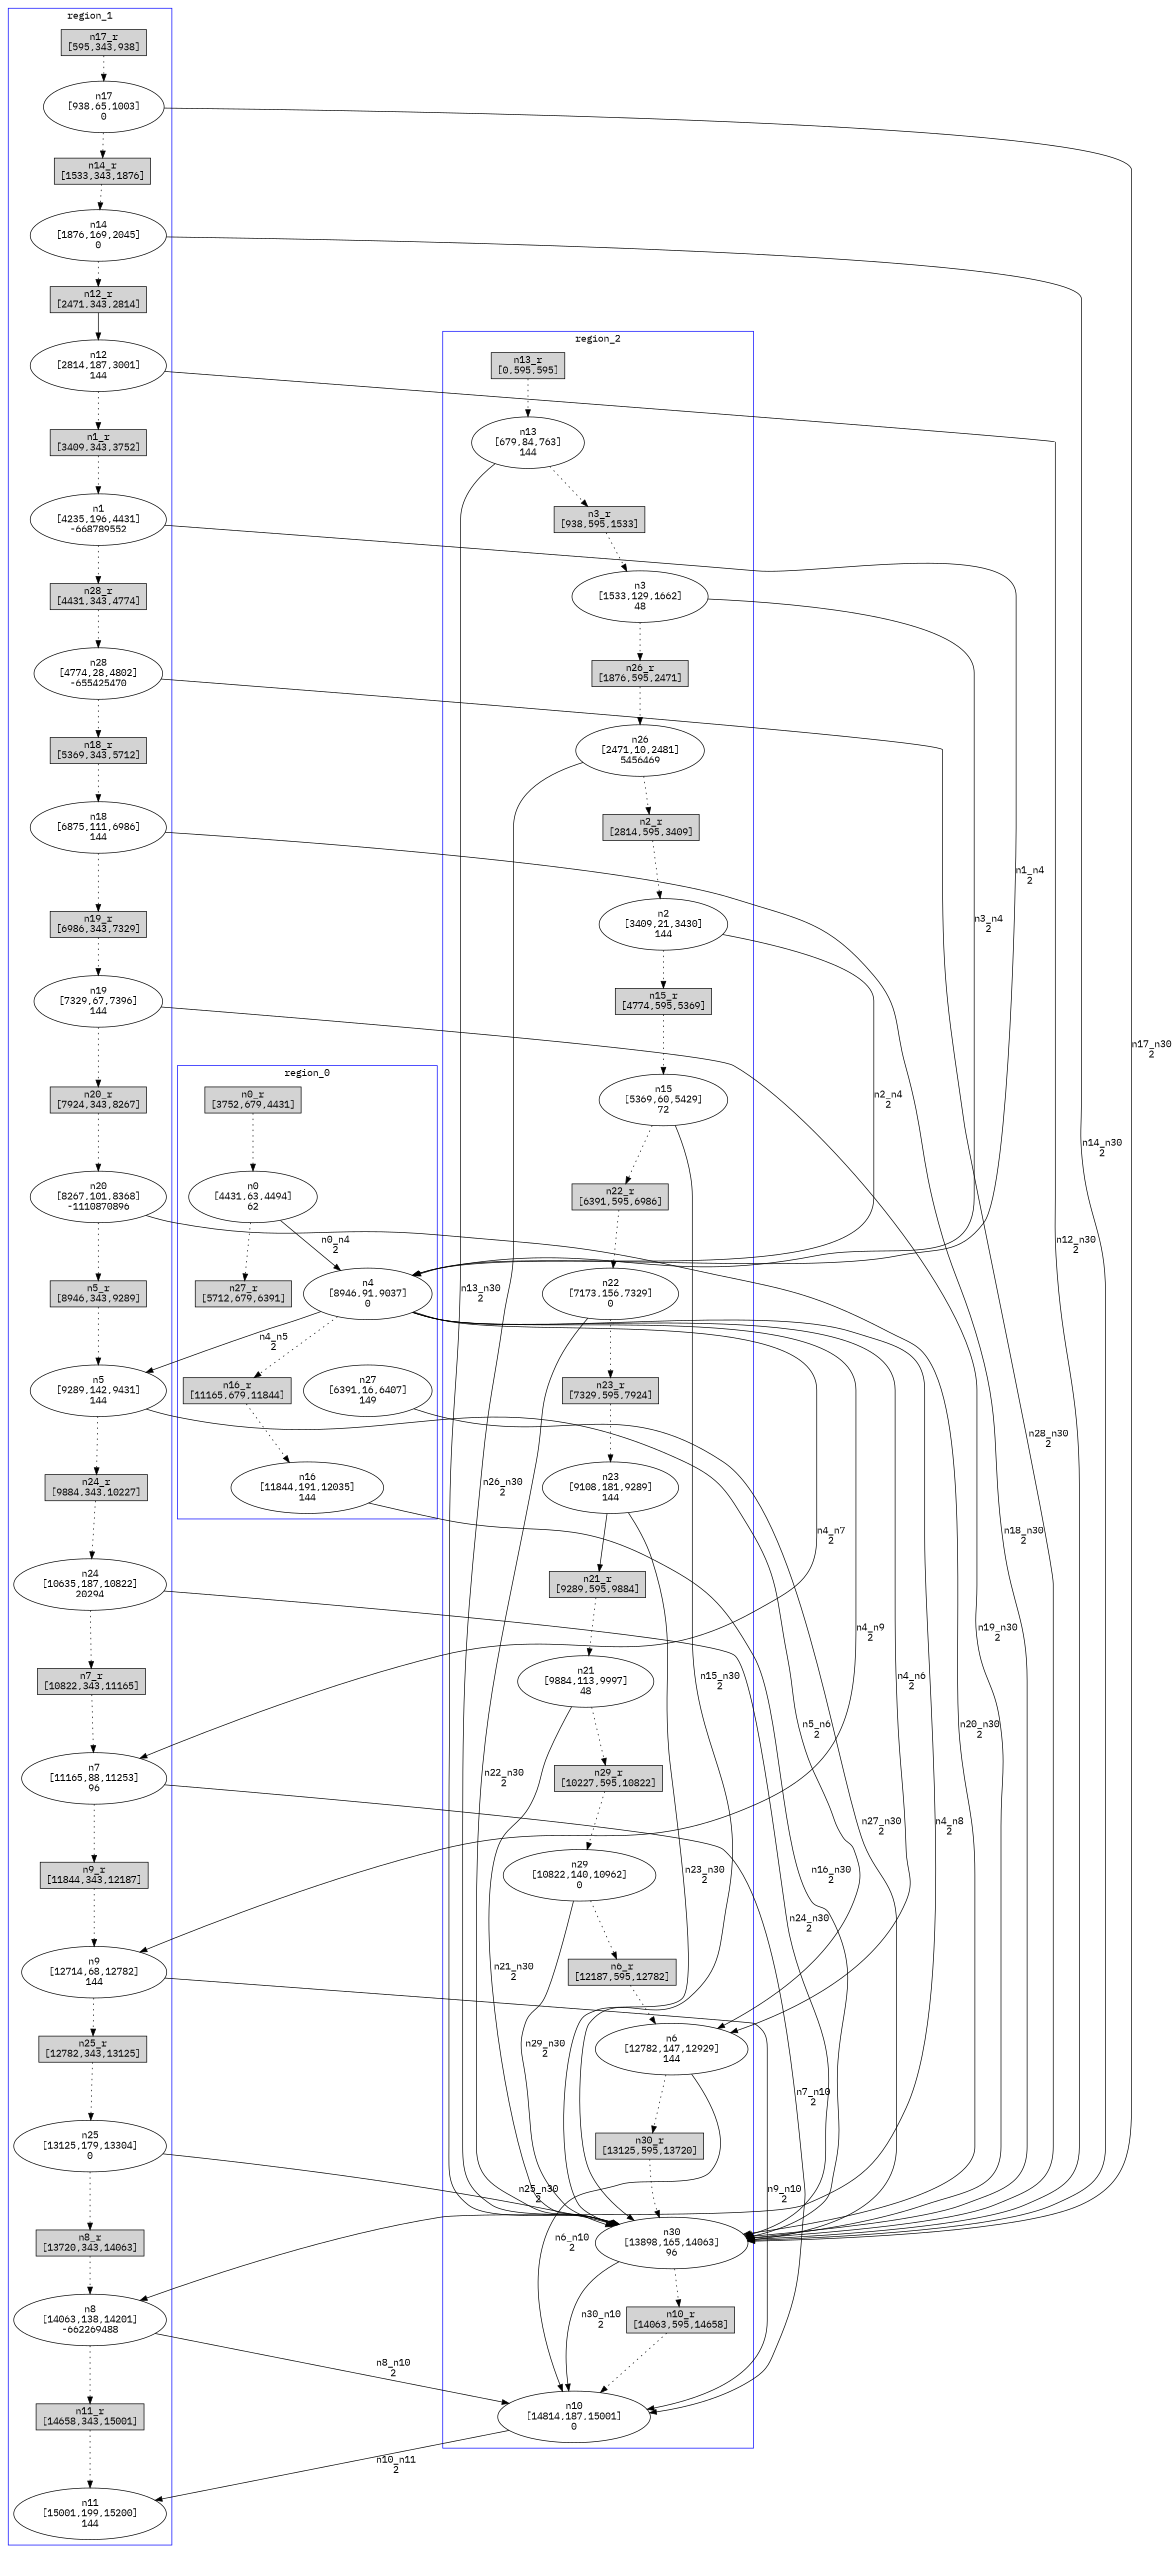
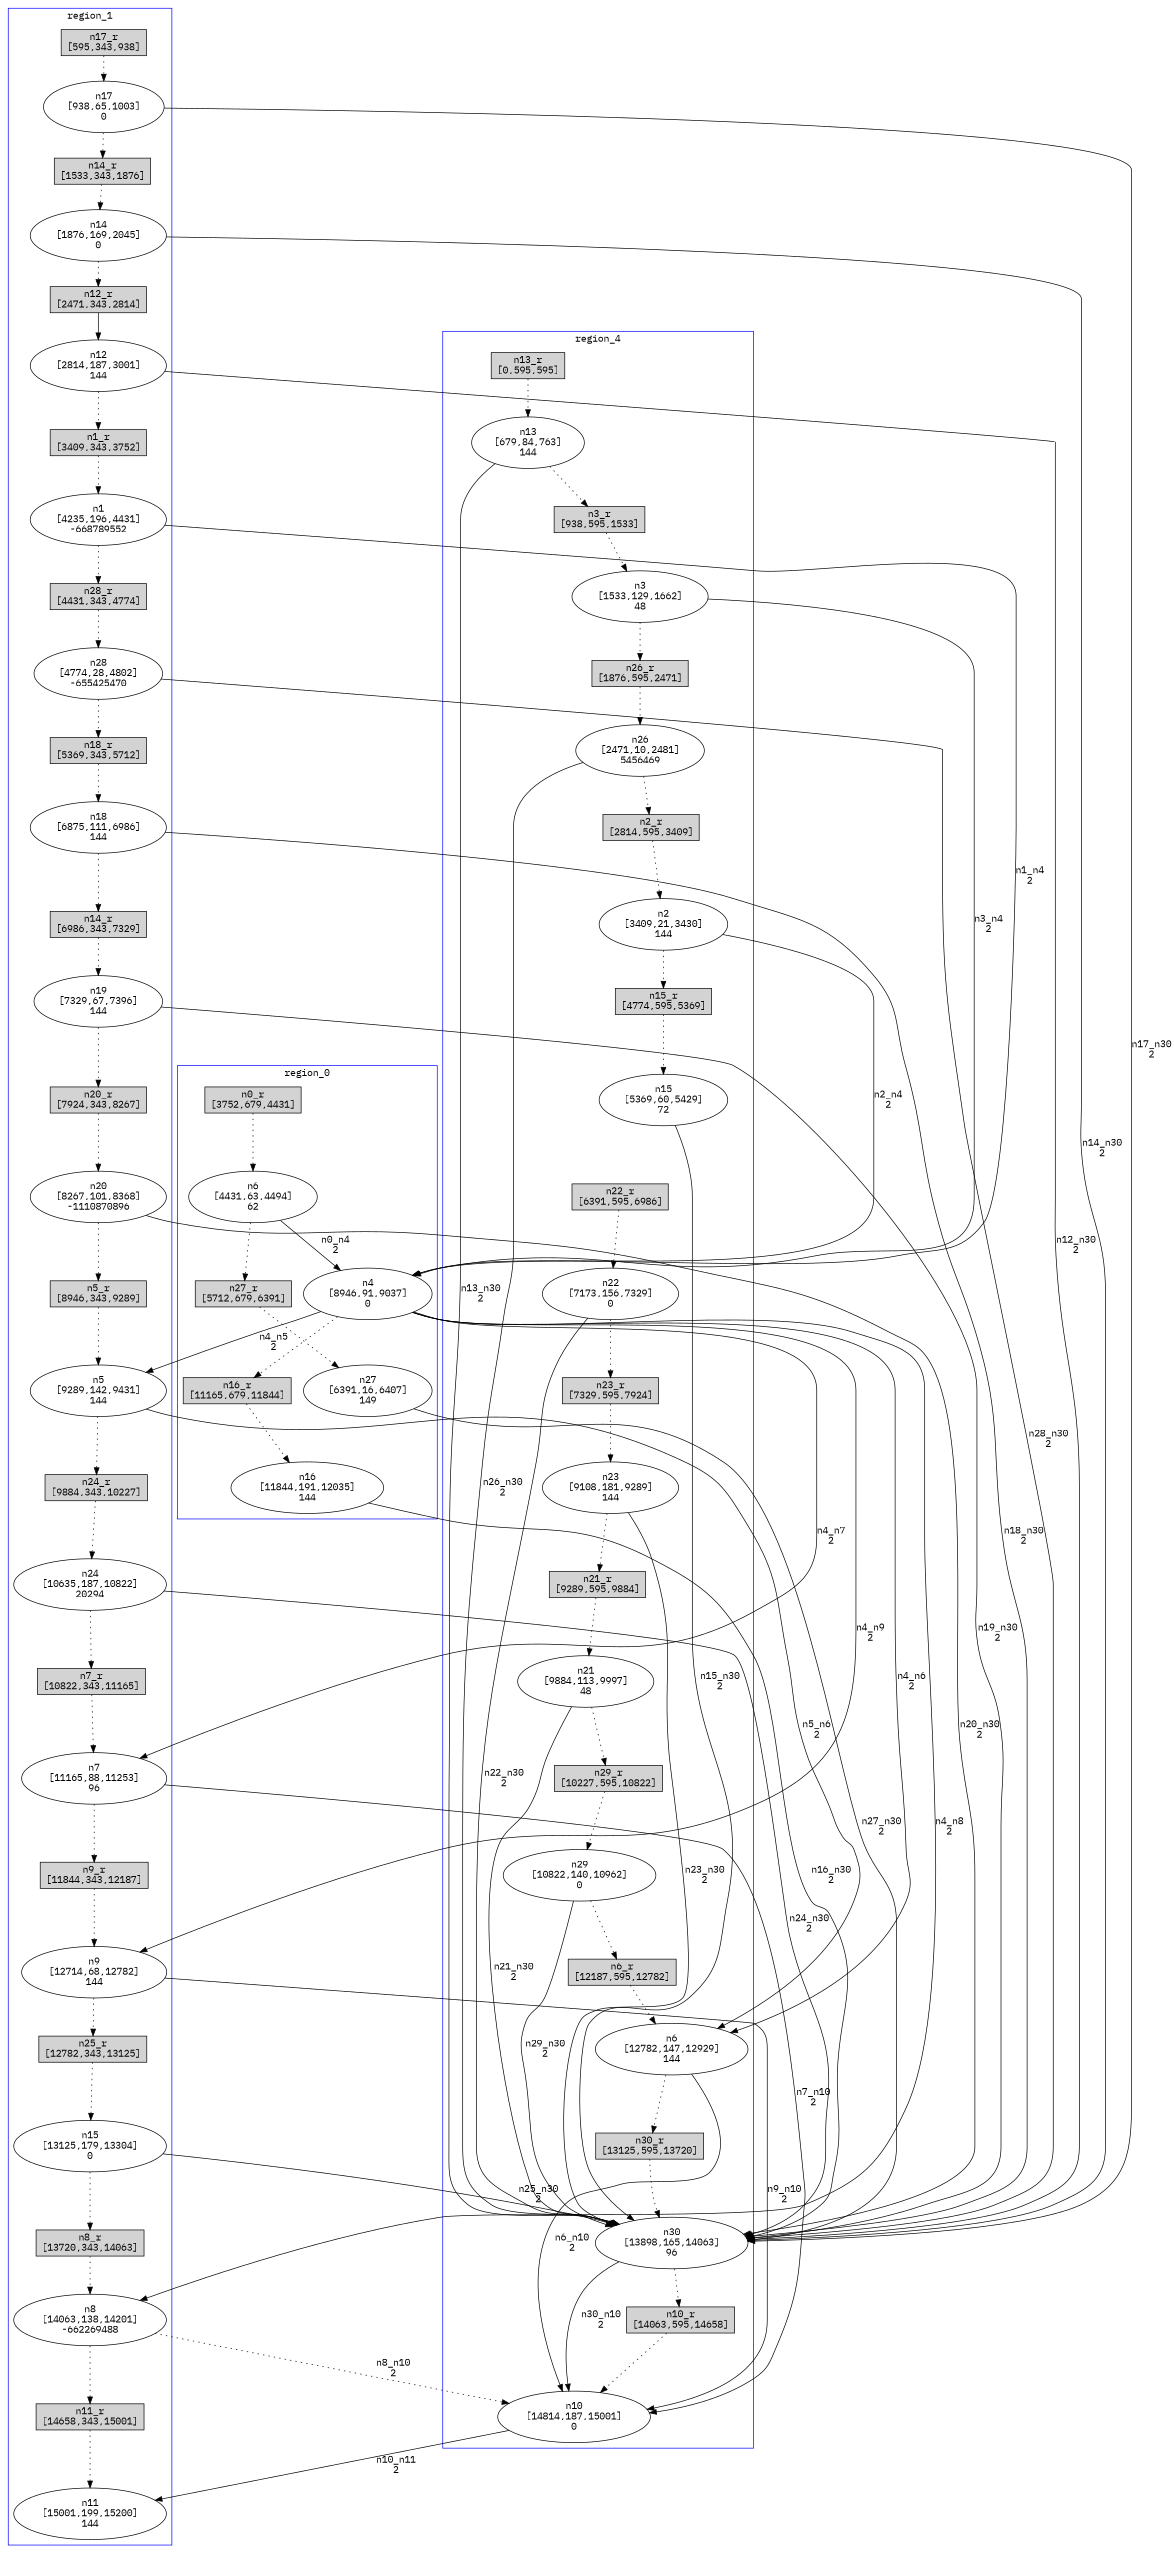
(598, 339) -> (598, 339)
(98, 924) -> (98, 924)
(640, 1151) -> none
(253, 1197) -> (253, 1197)
none -> (296, 1335)
(604, 1535) -> (604, 1535)
(90, 2146) -> (90, 2146)
(329, 2368) -> (329, 2368)
